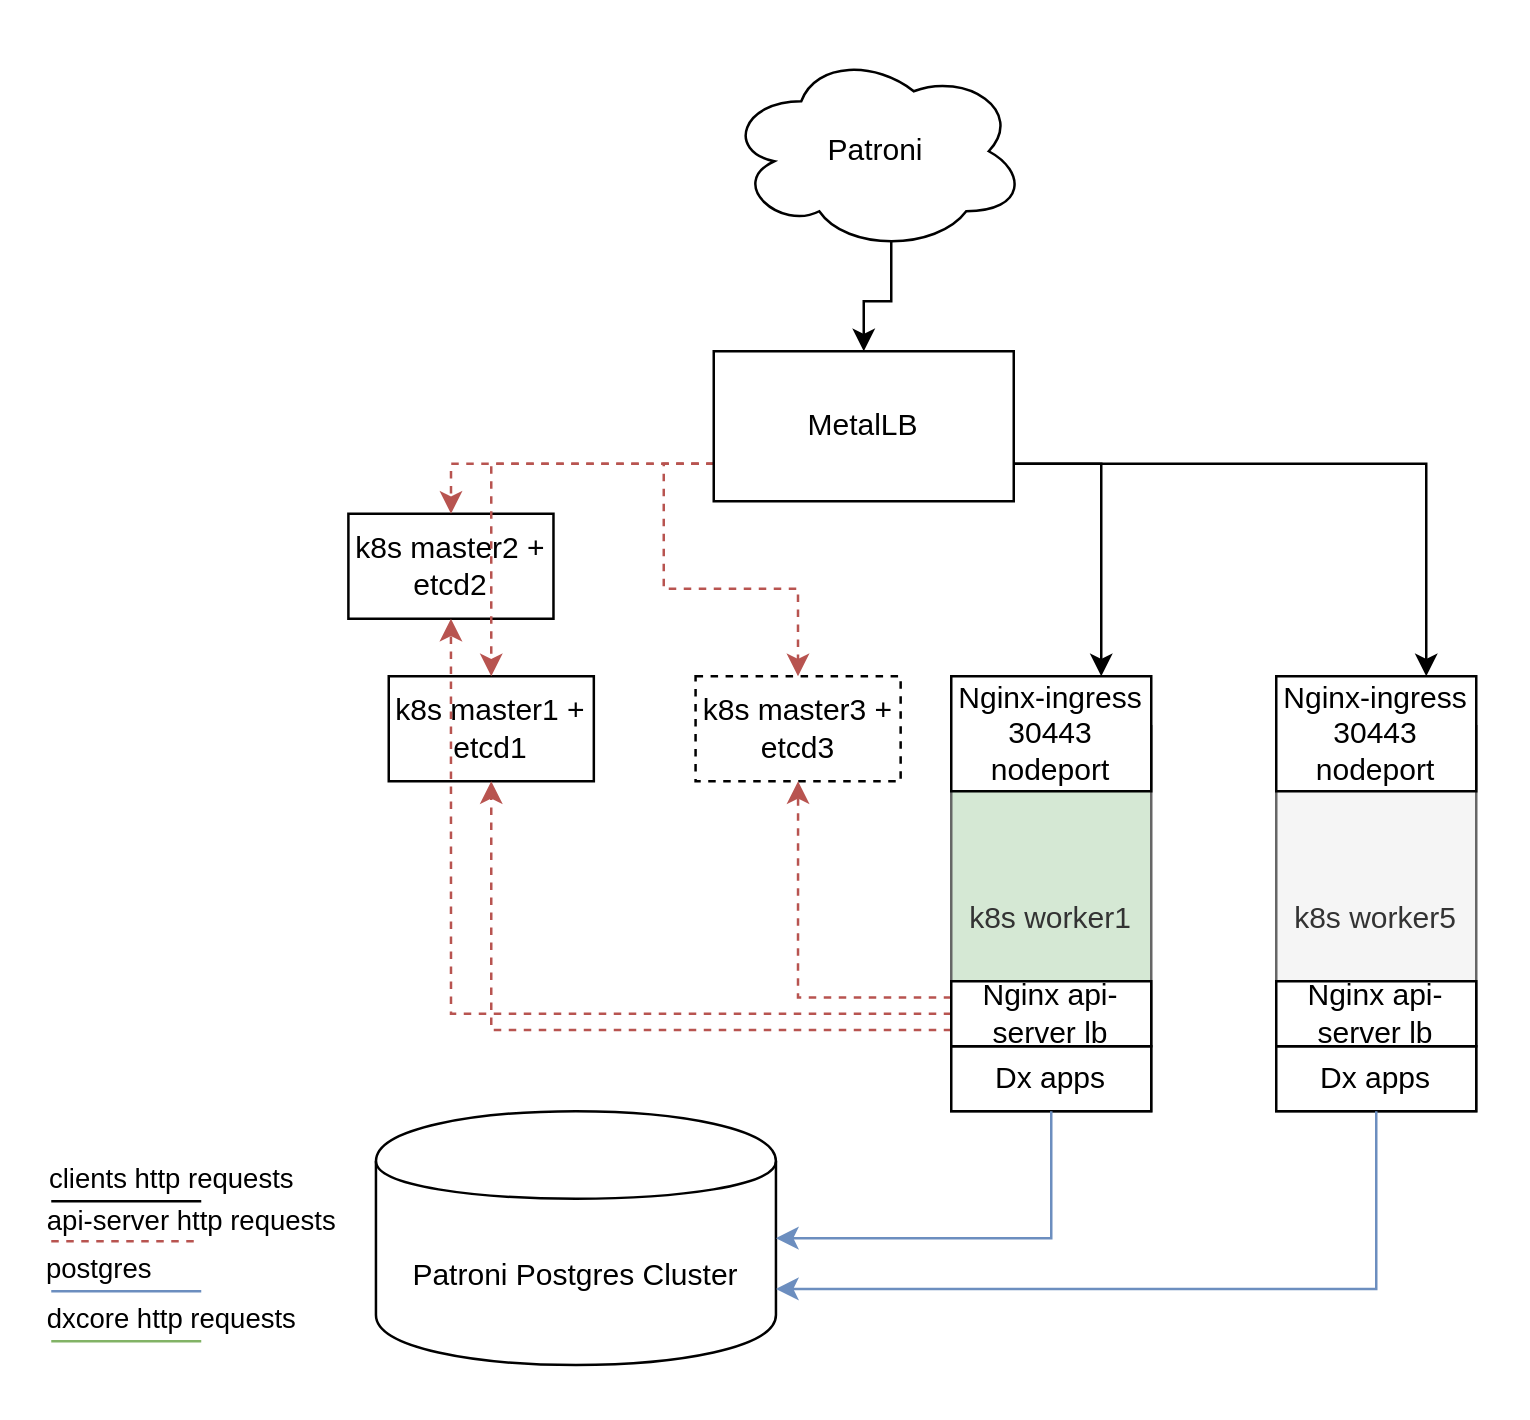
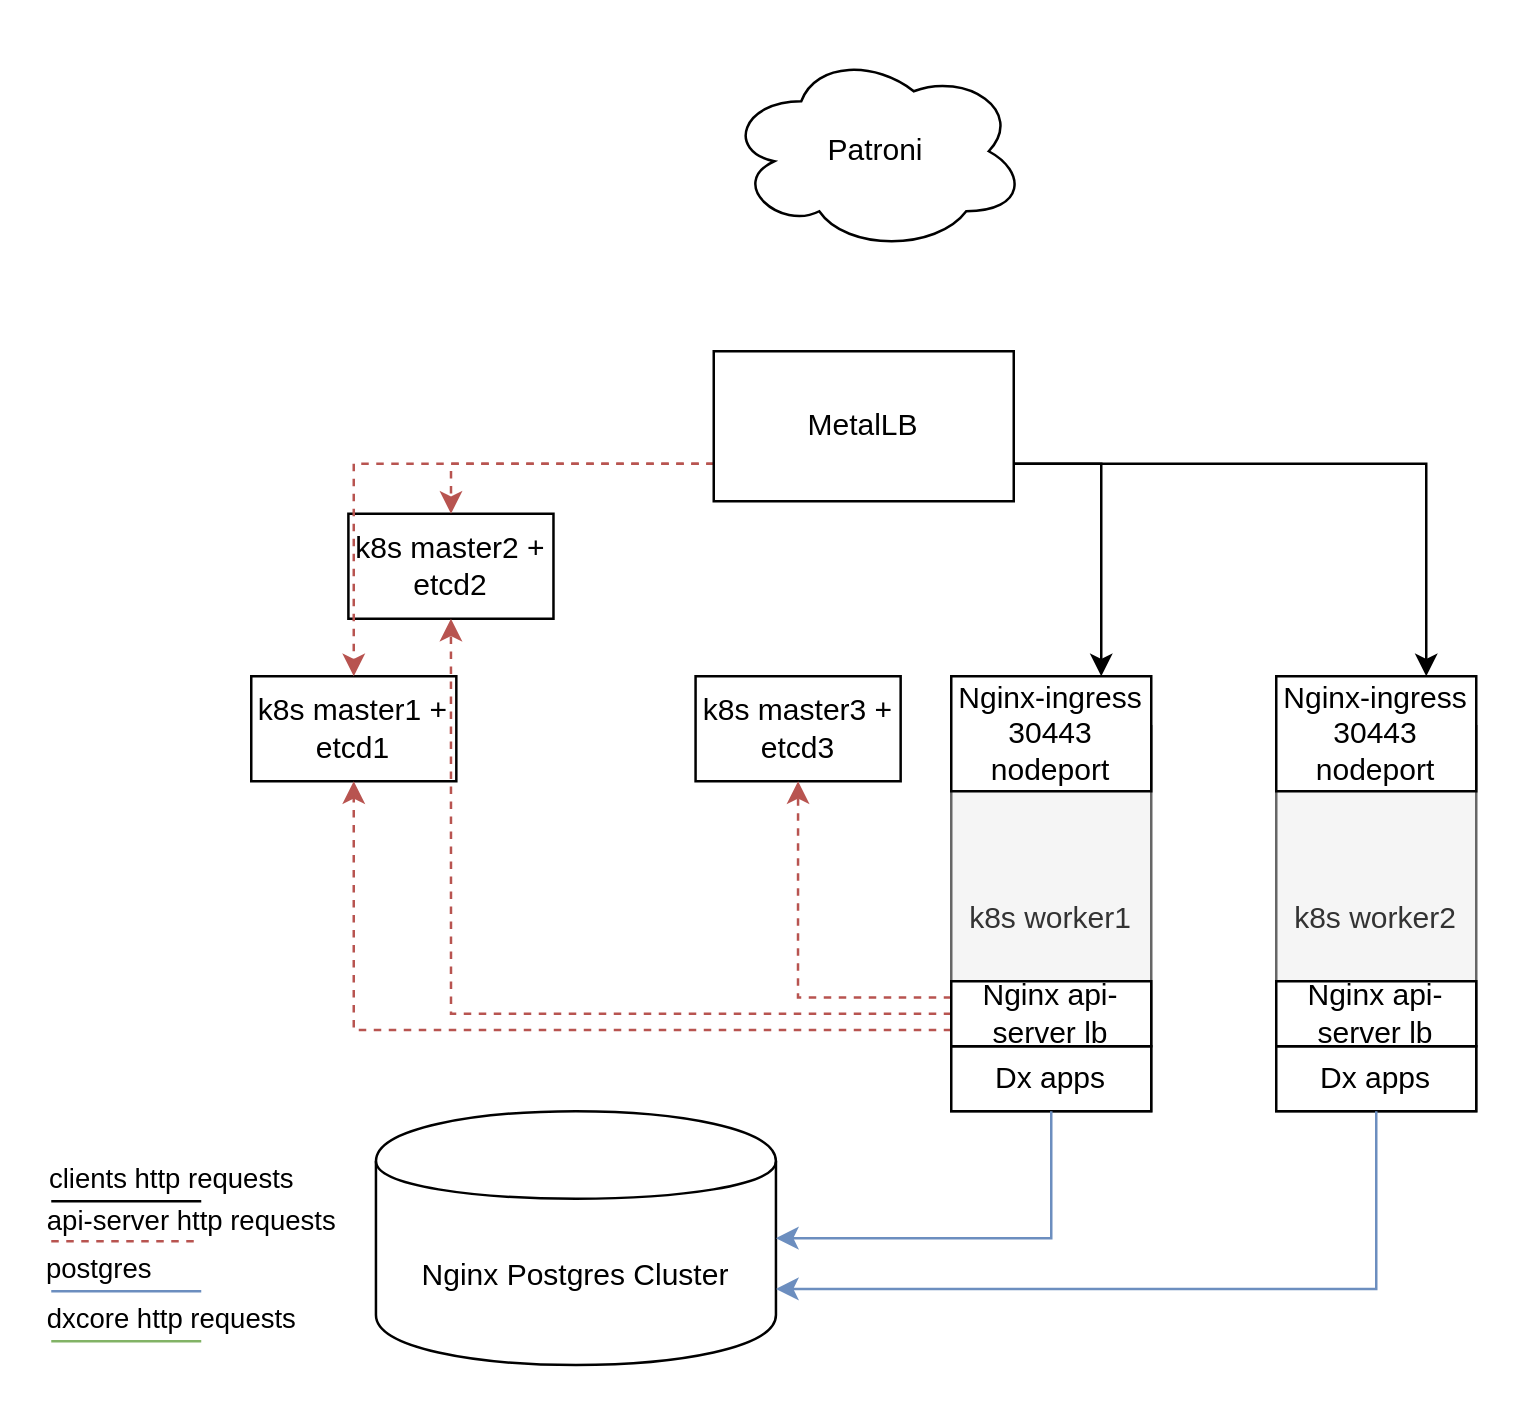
(891, 301) -> none
(705, 589) -> none
(491, 729) -> (354, 729)
(798, 729) -> (798, 729)
(1051, 919) -> (1051, 919)
(1376, 919) -> (1376, 919)
(576, 1276) -> (576, 1276)
